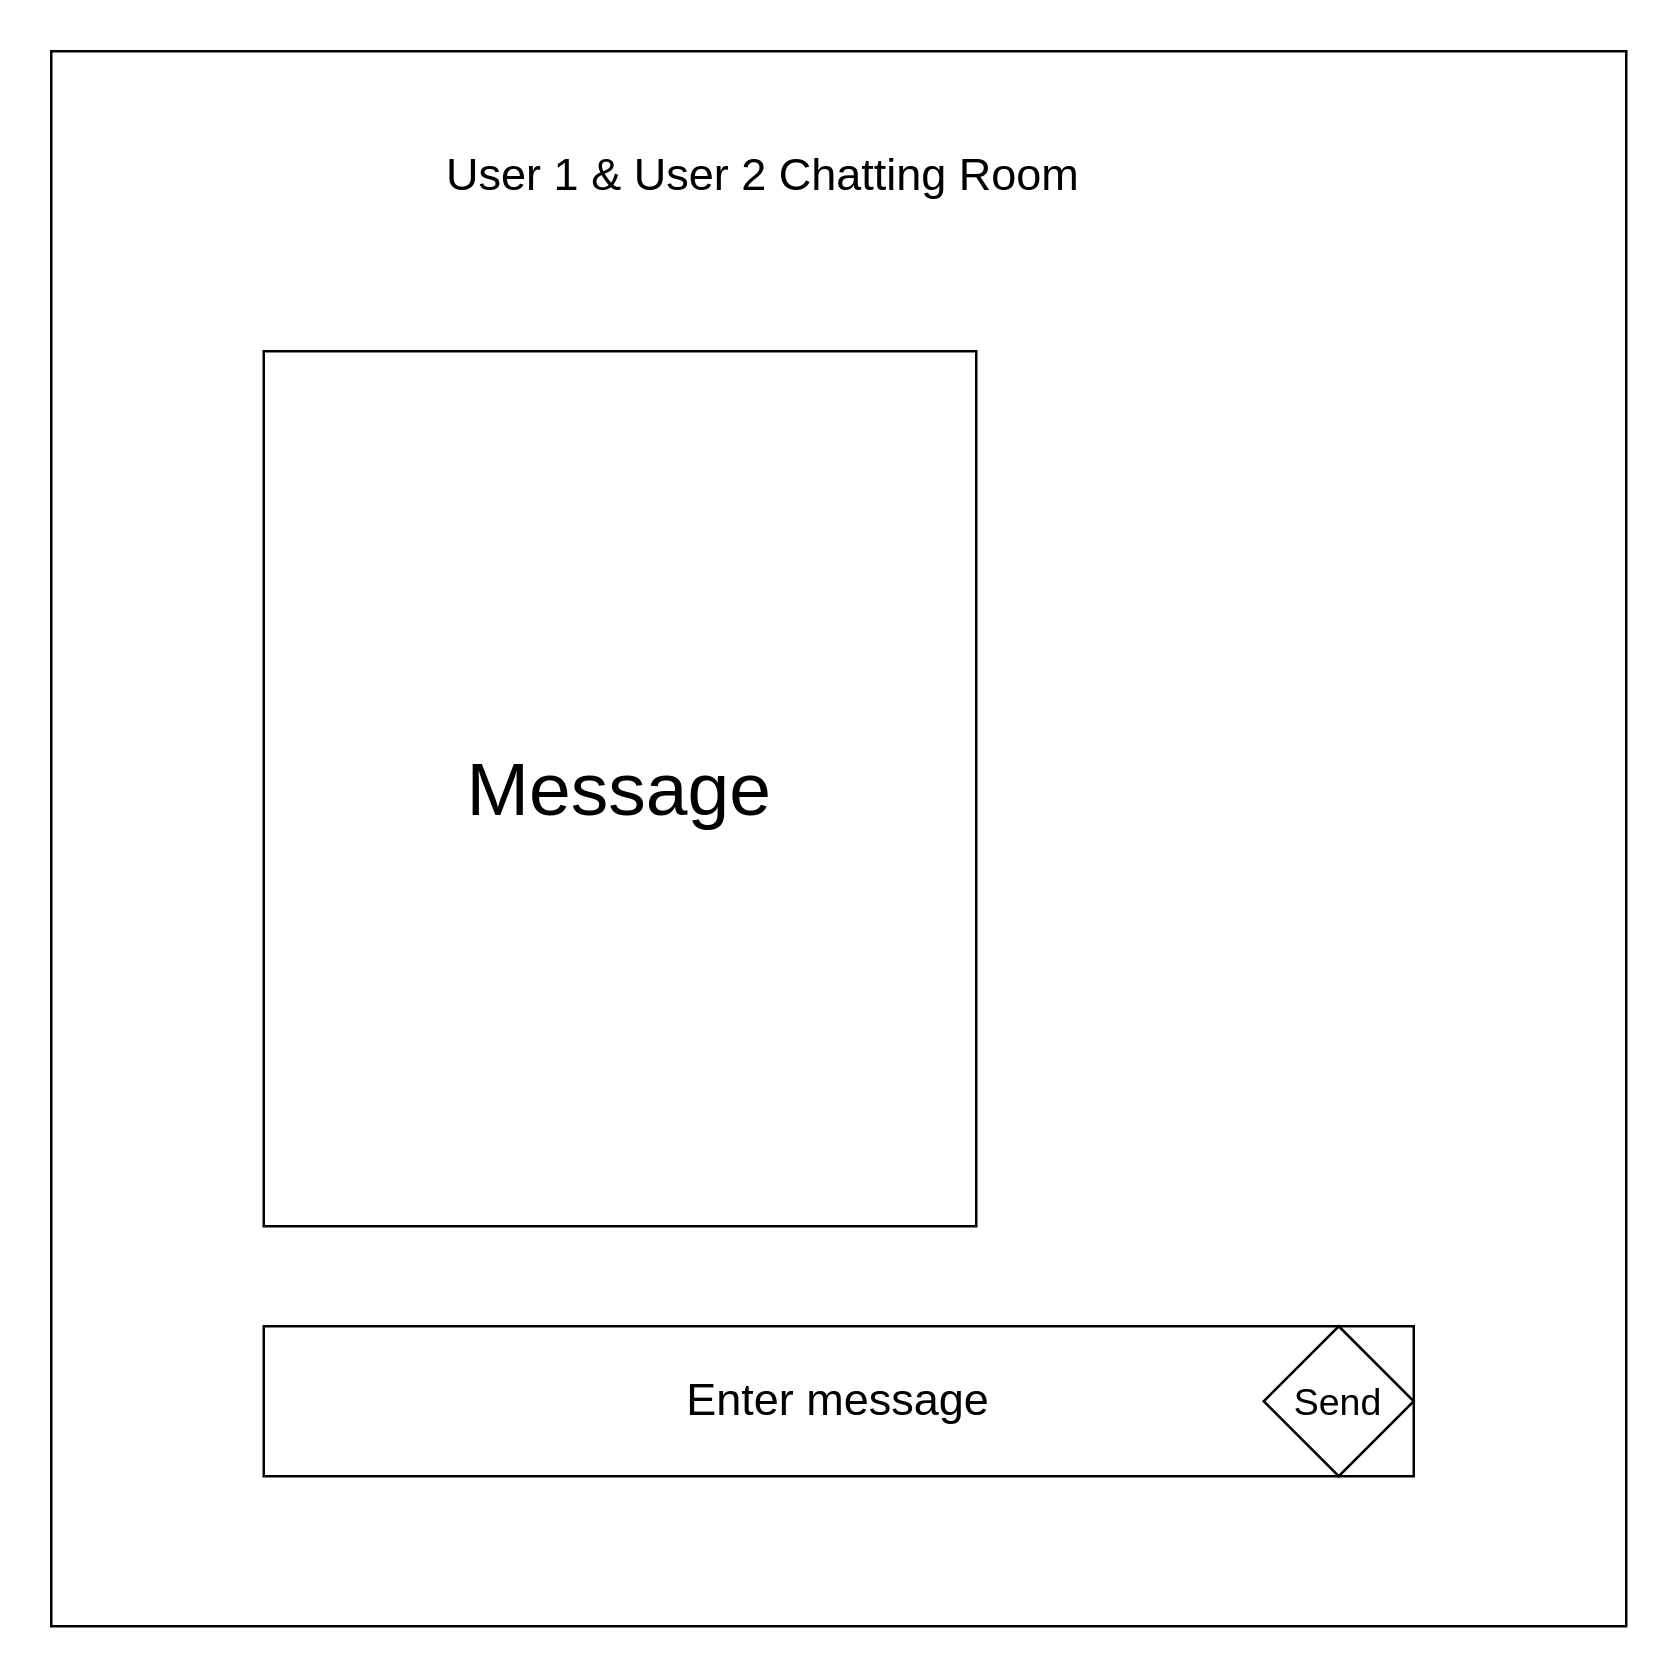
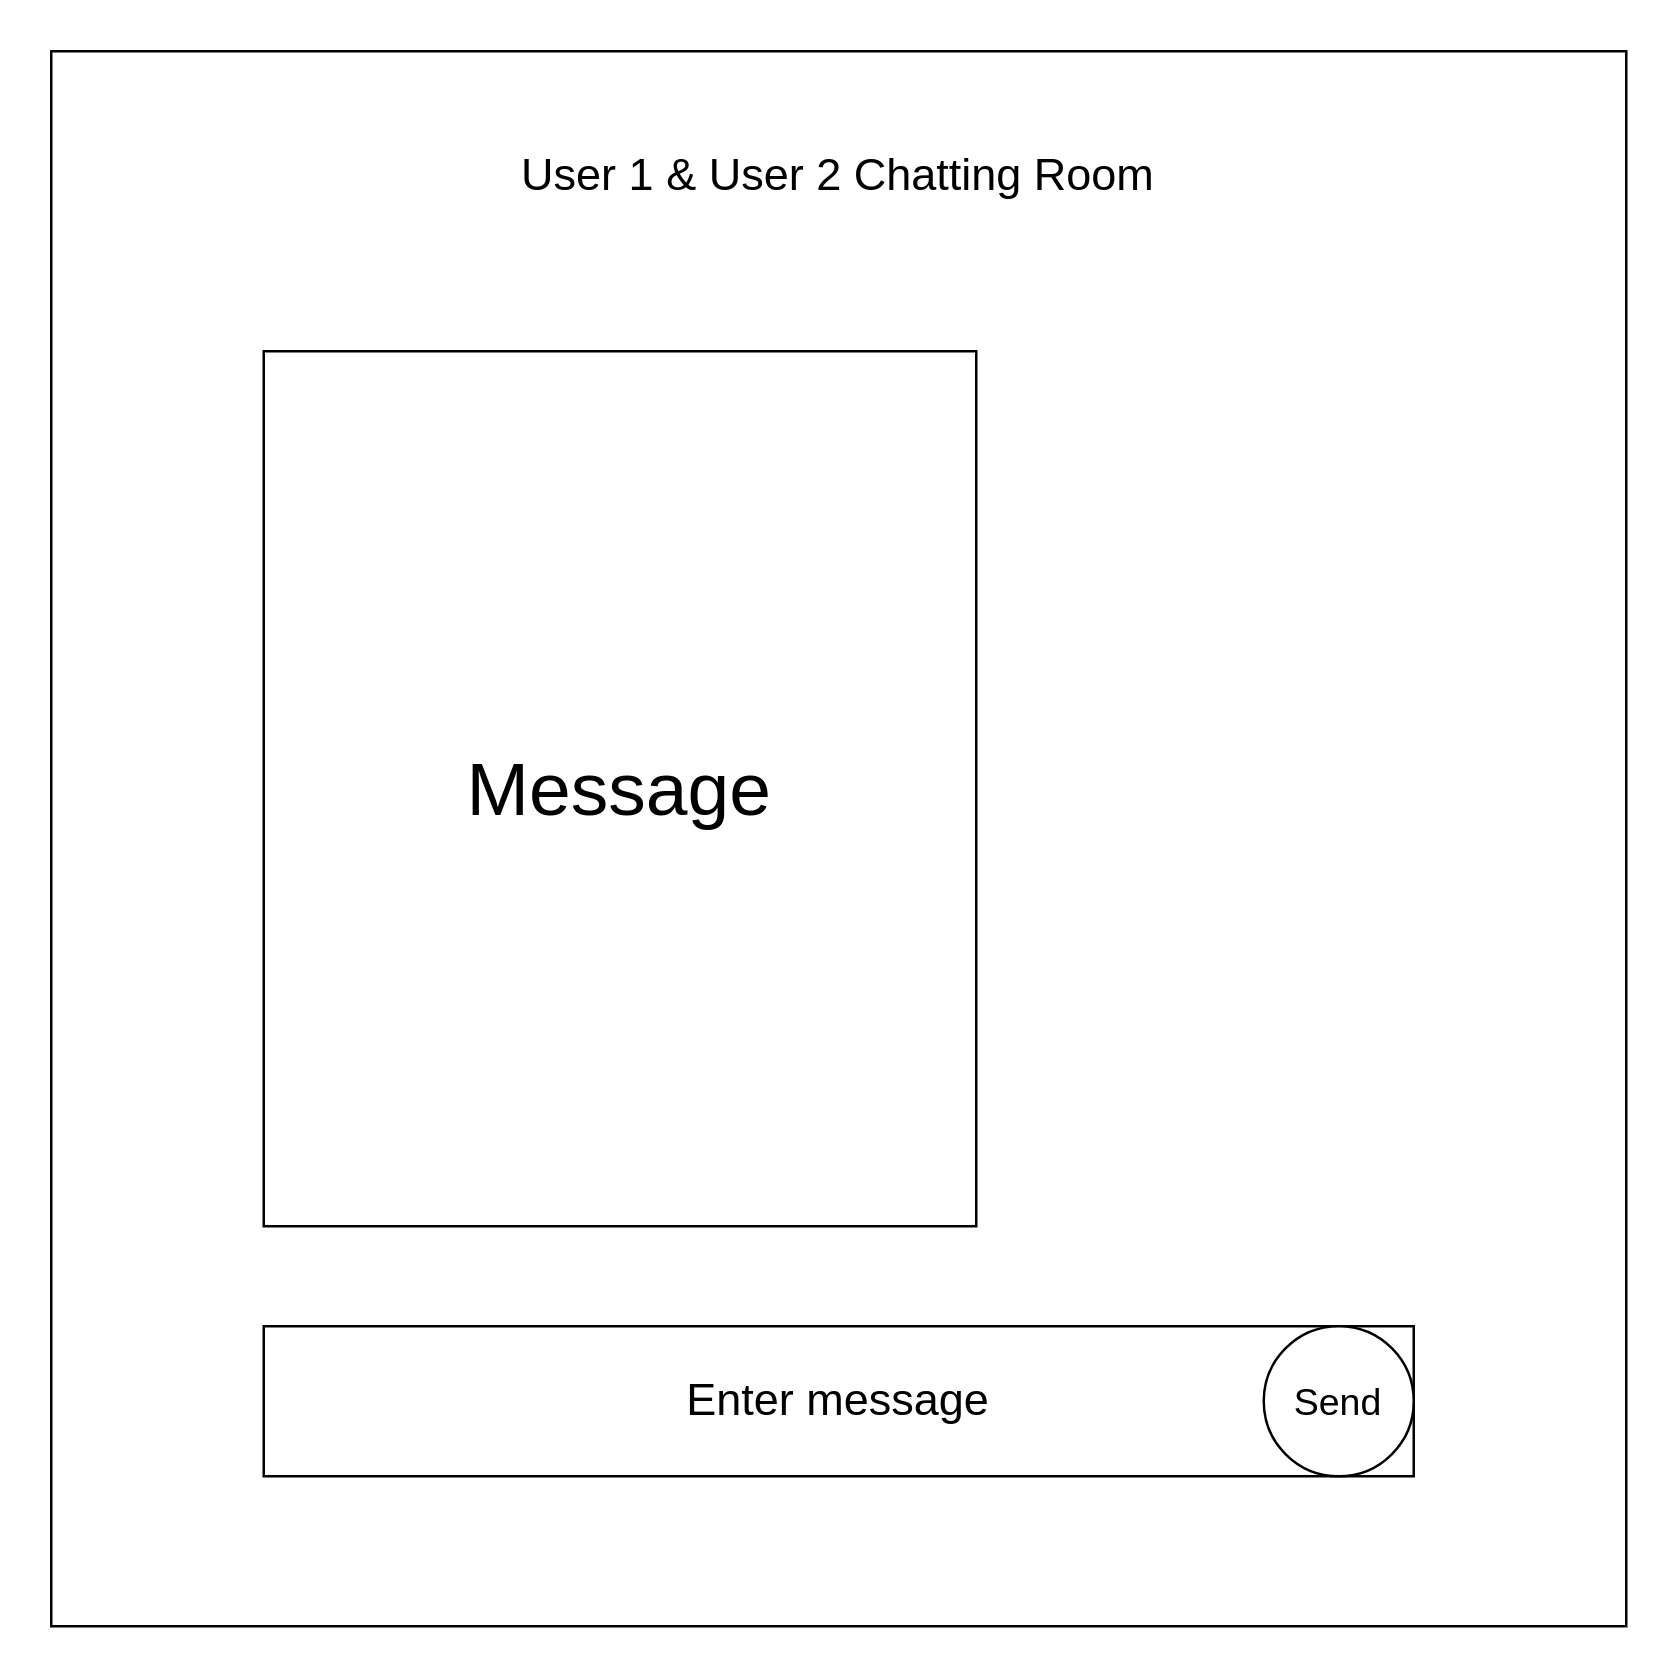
(764, 176) -> (839, 176)
(1339, 1401) -> (1339, 1401)
